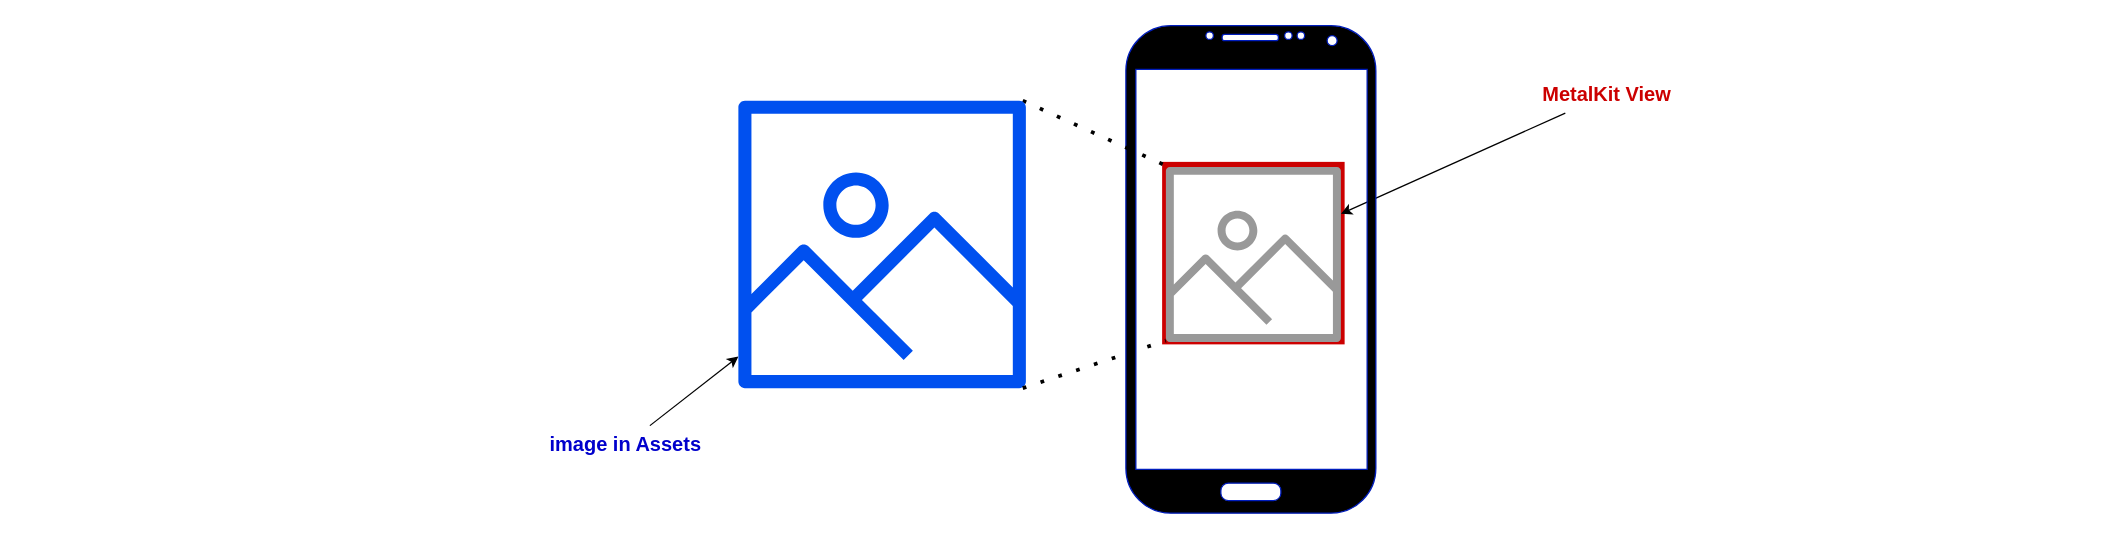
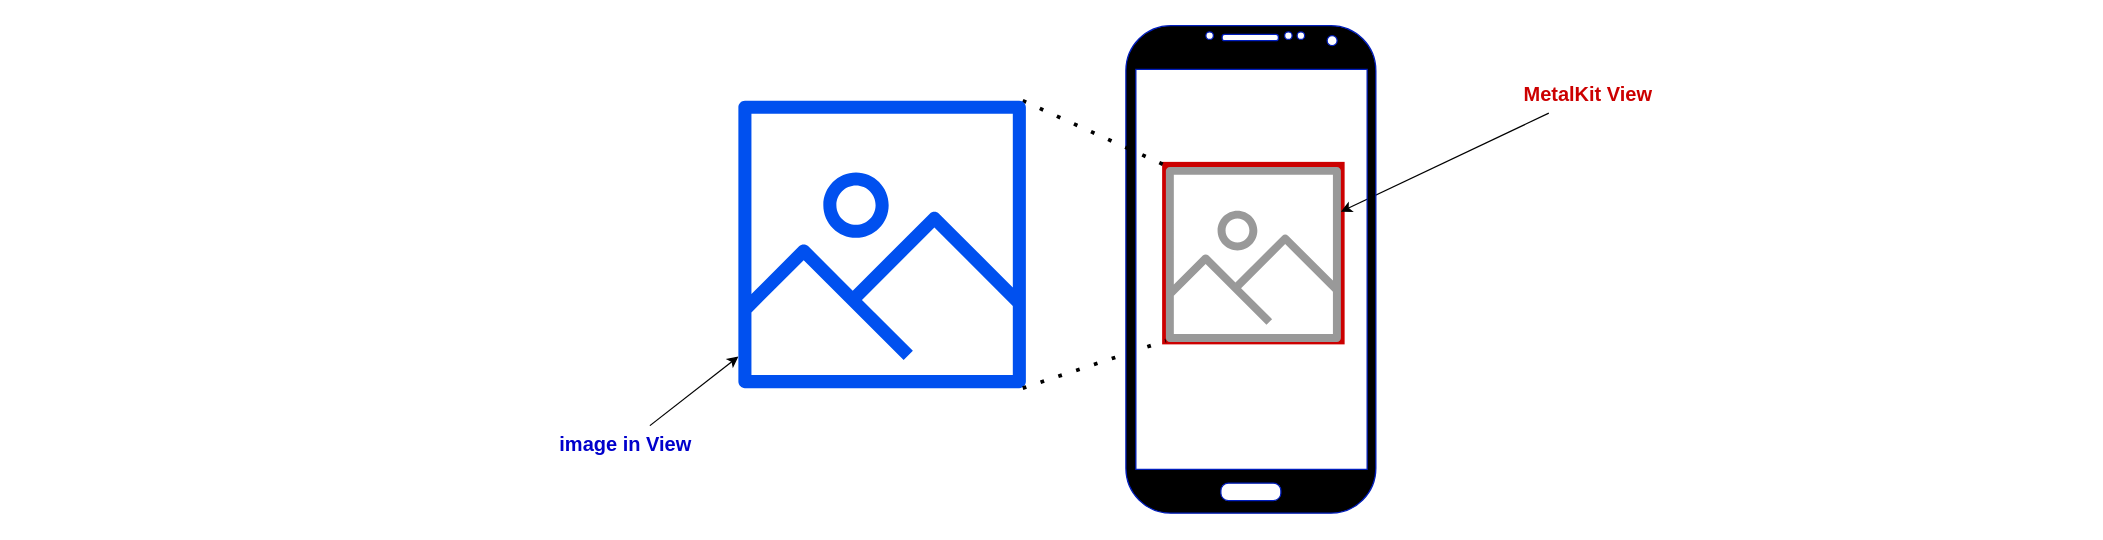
(1607, 94) -> (1588, 94)
(626, 444) -> (626, 444)
